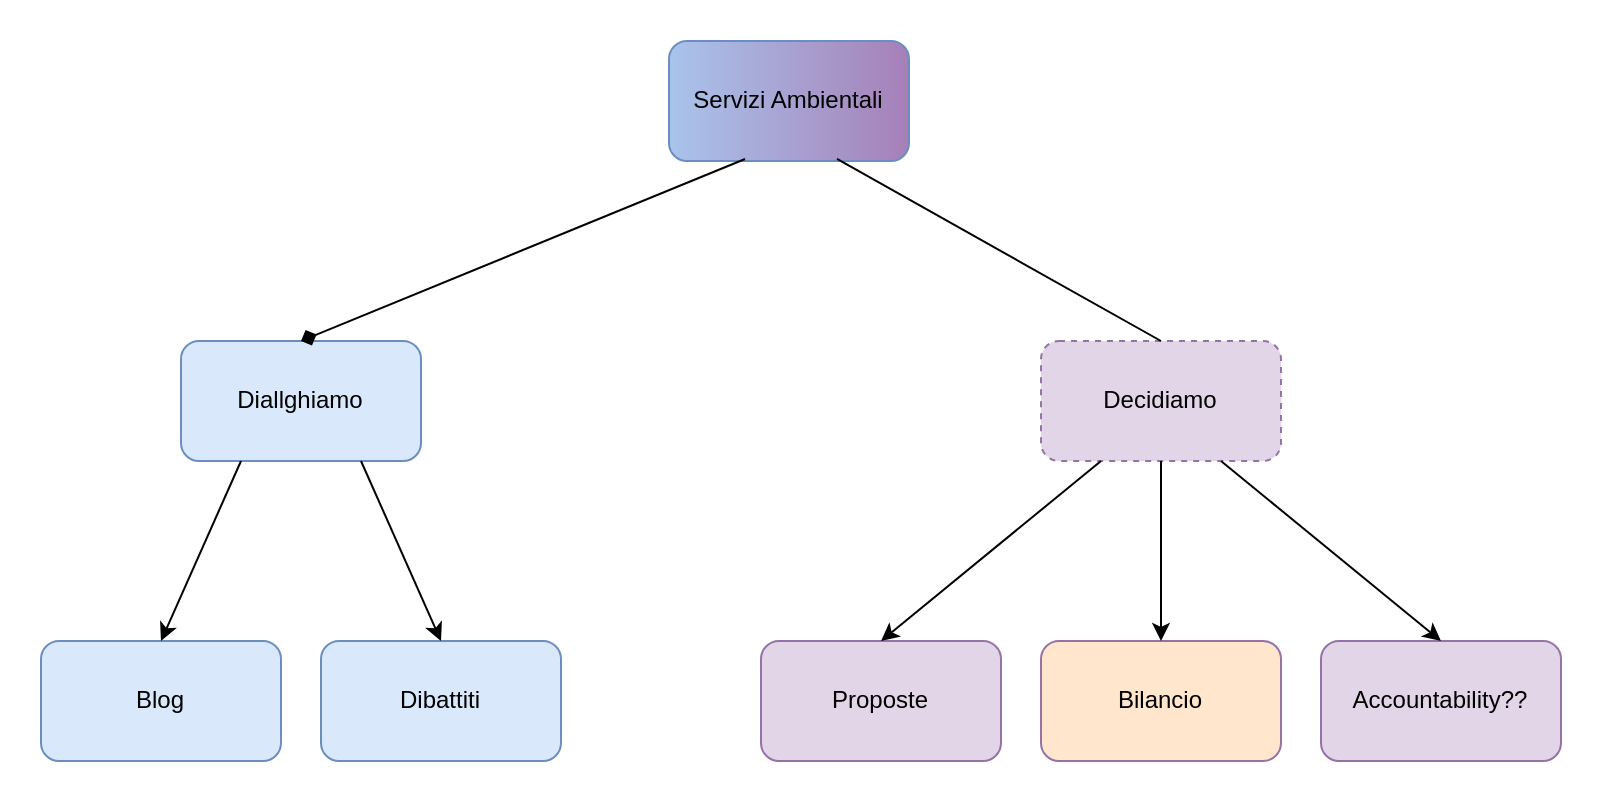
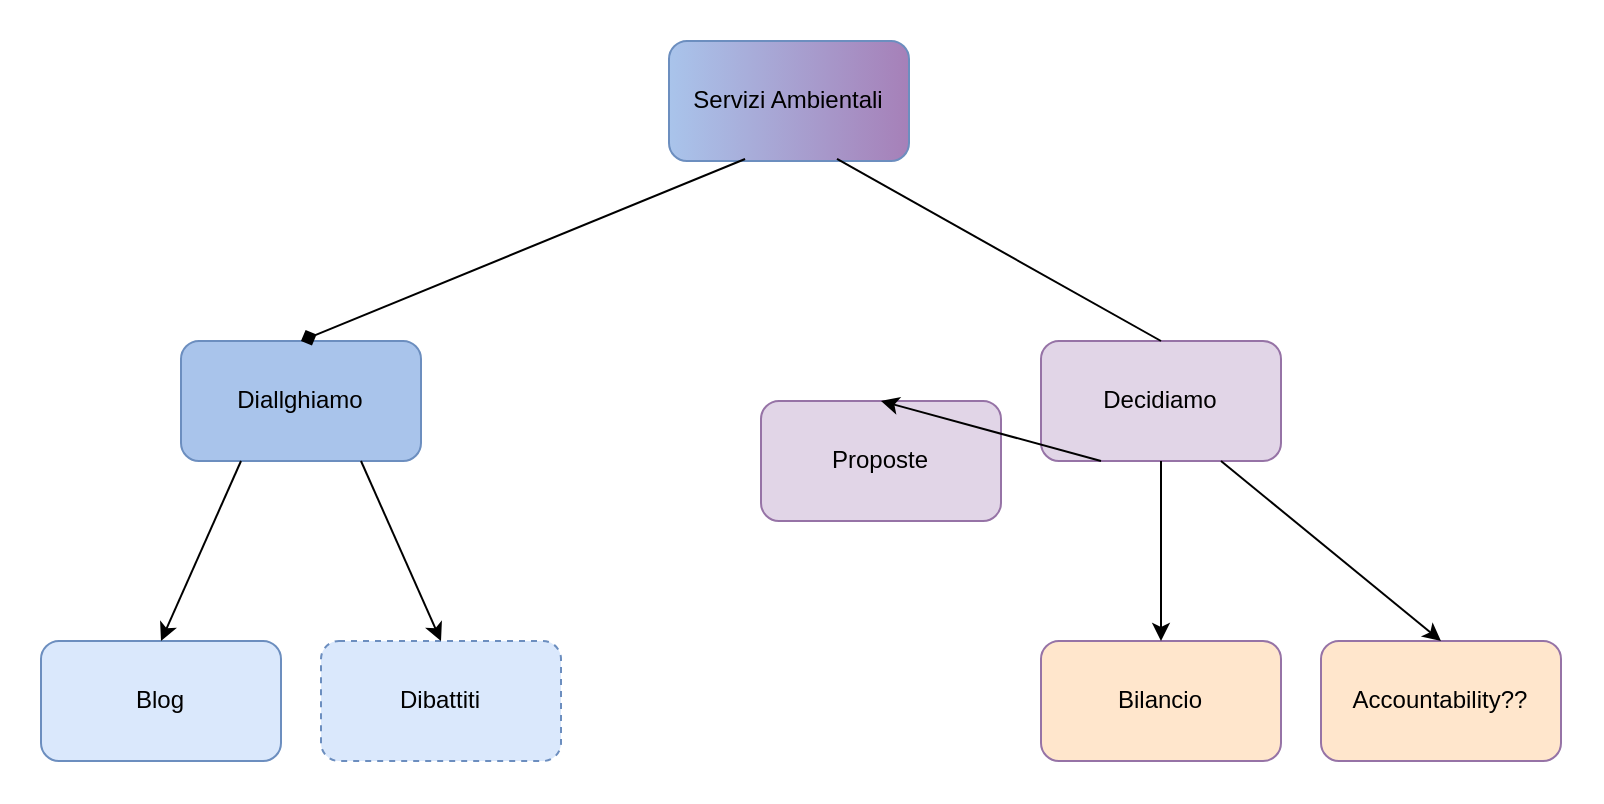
(301, 401) -> (301, 401)
(1161, 401) -> (1161, 401)
(441, 701) -> (441, 701)
(881, 701) -> (881, 461)
(1441, 701) -> (1441, 701)
